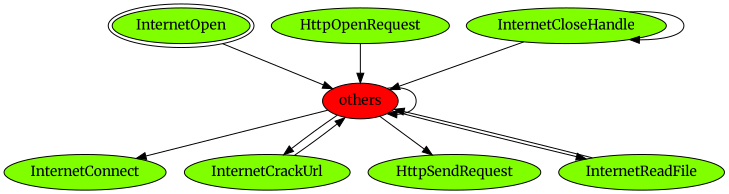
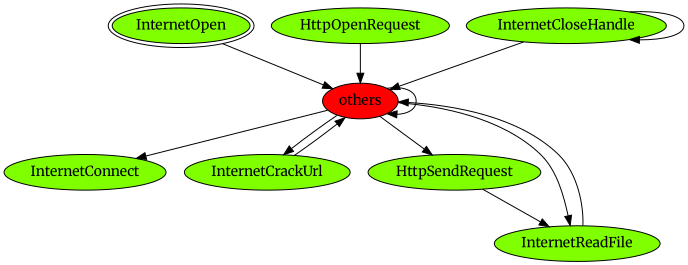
none -> (512, 206)
